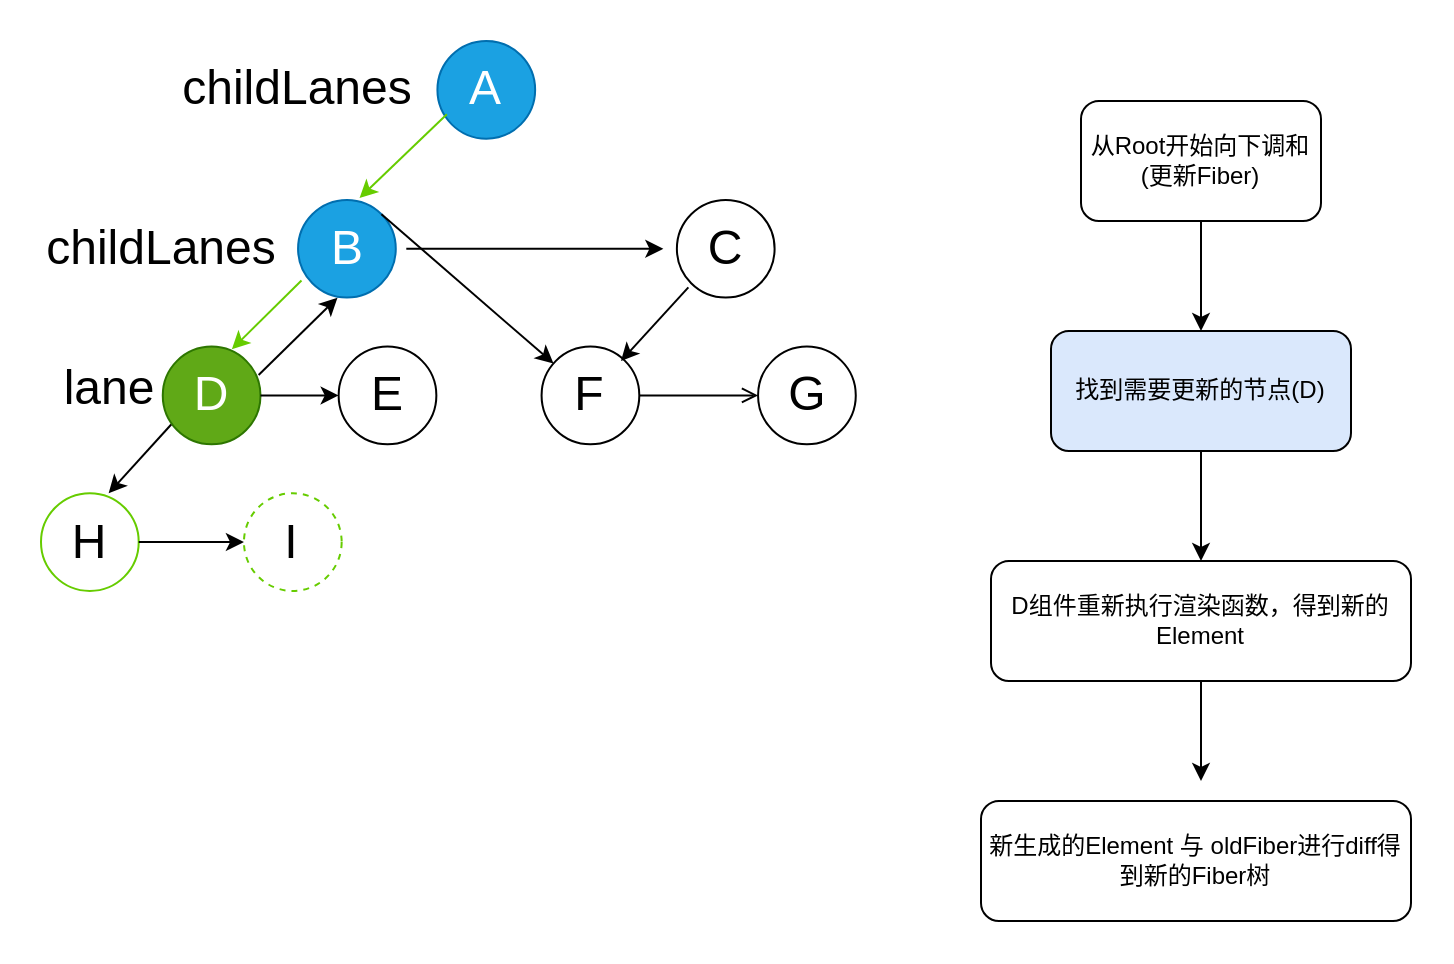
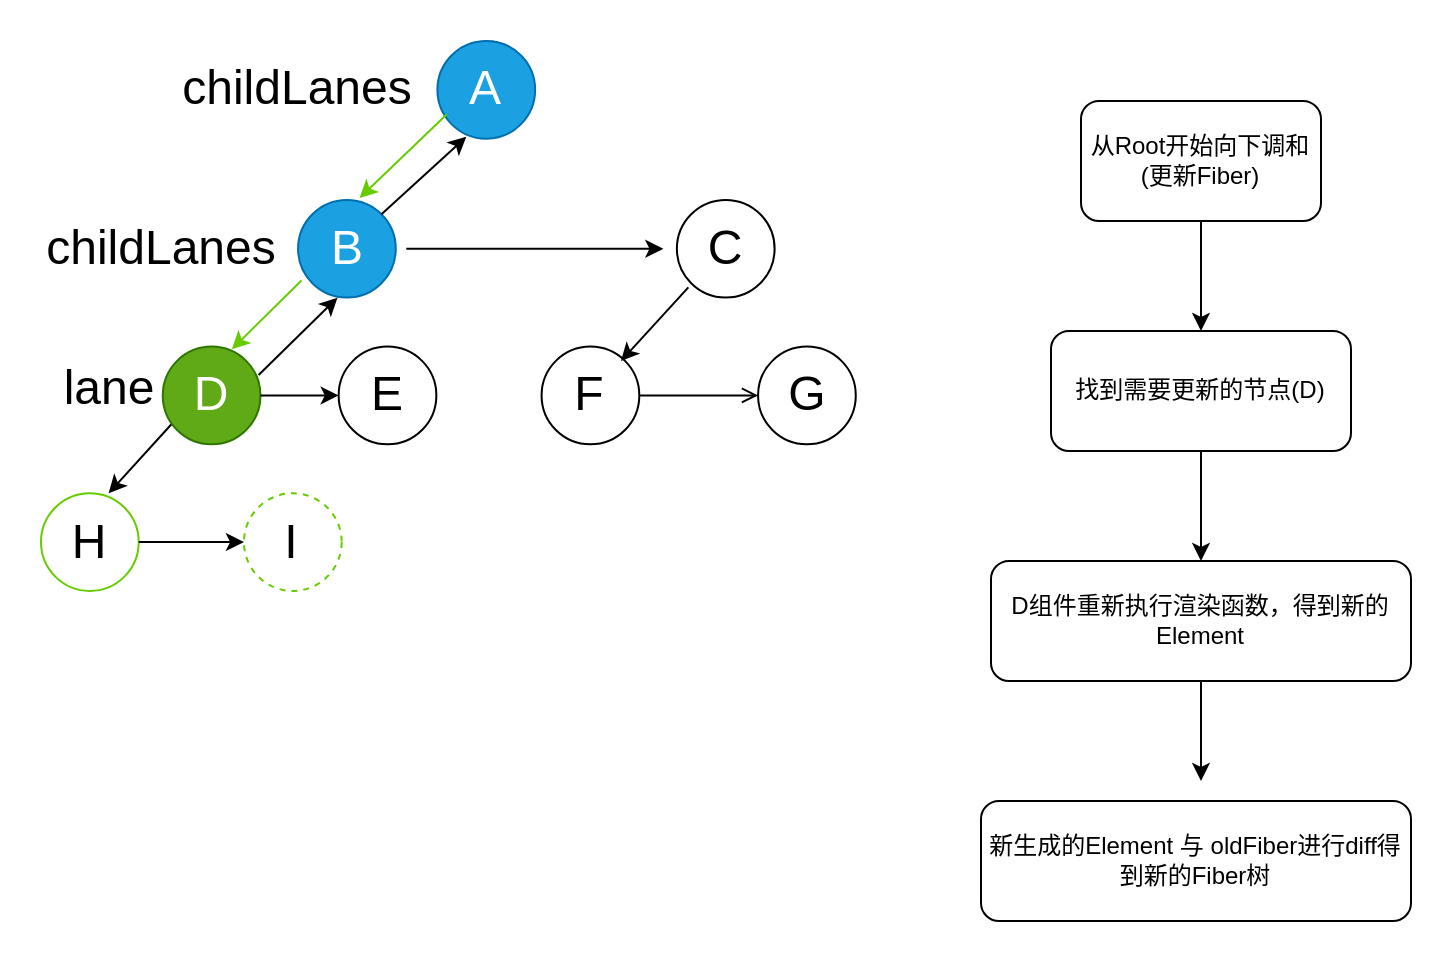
(484, 303) -> (419, 180)
(1201, 391) -> (1201, 391)
